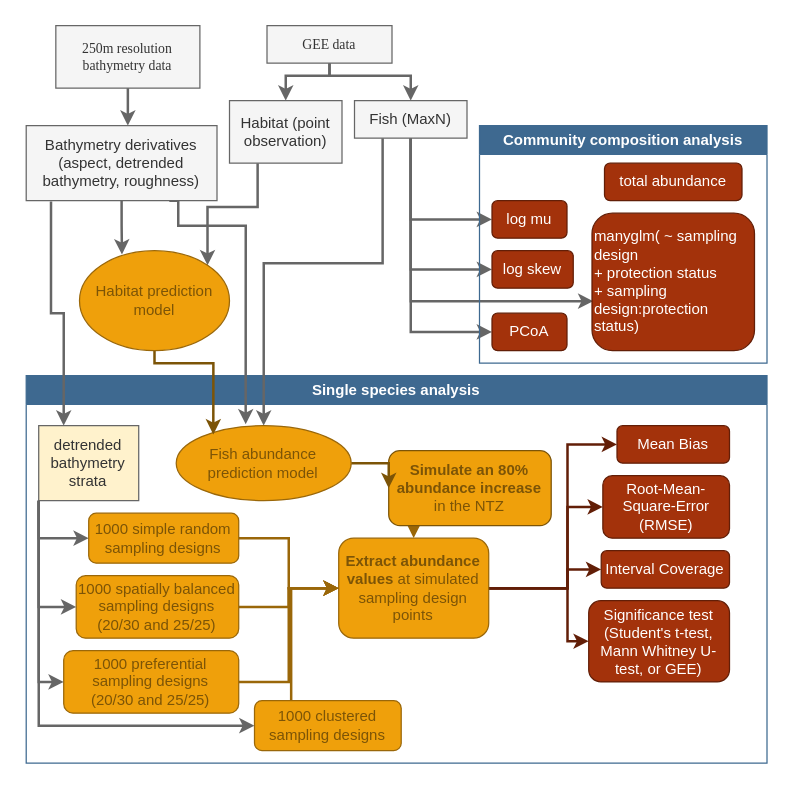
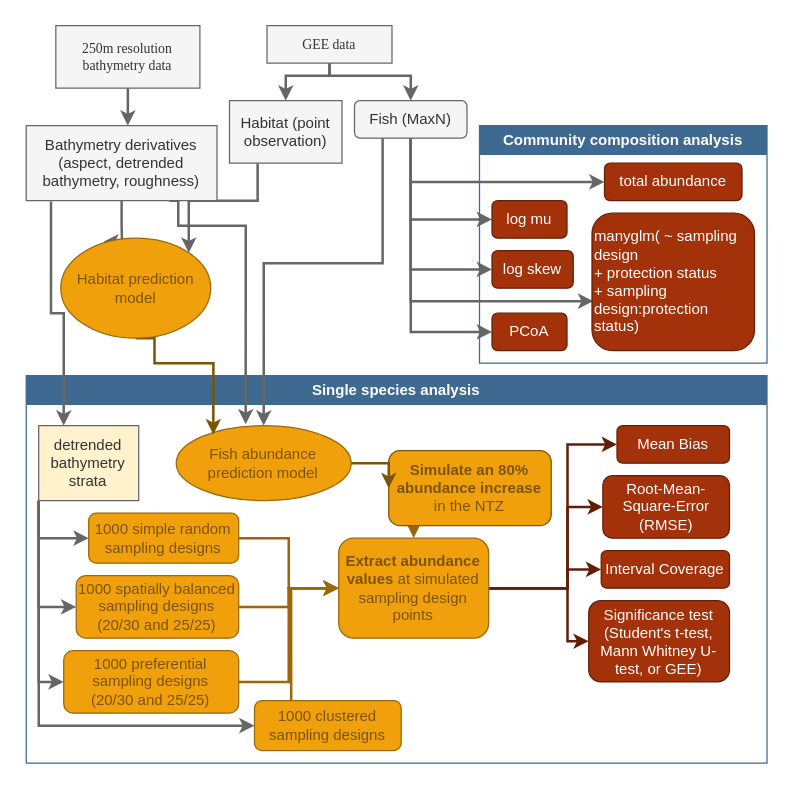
(411, 119) -> (411, 119)
none -> (503, 182)
(154, 301) -> (136, 288)
